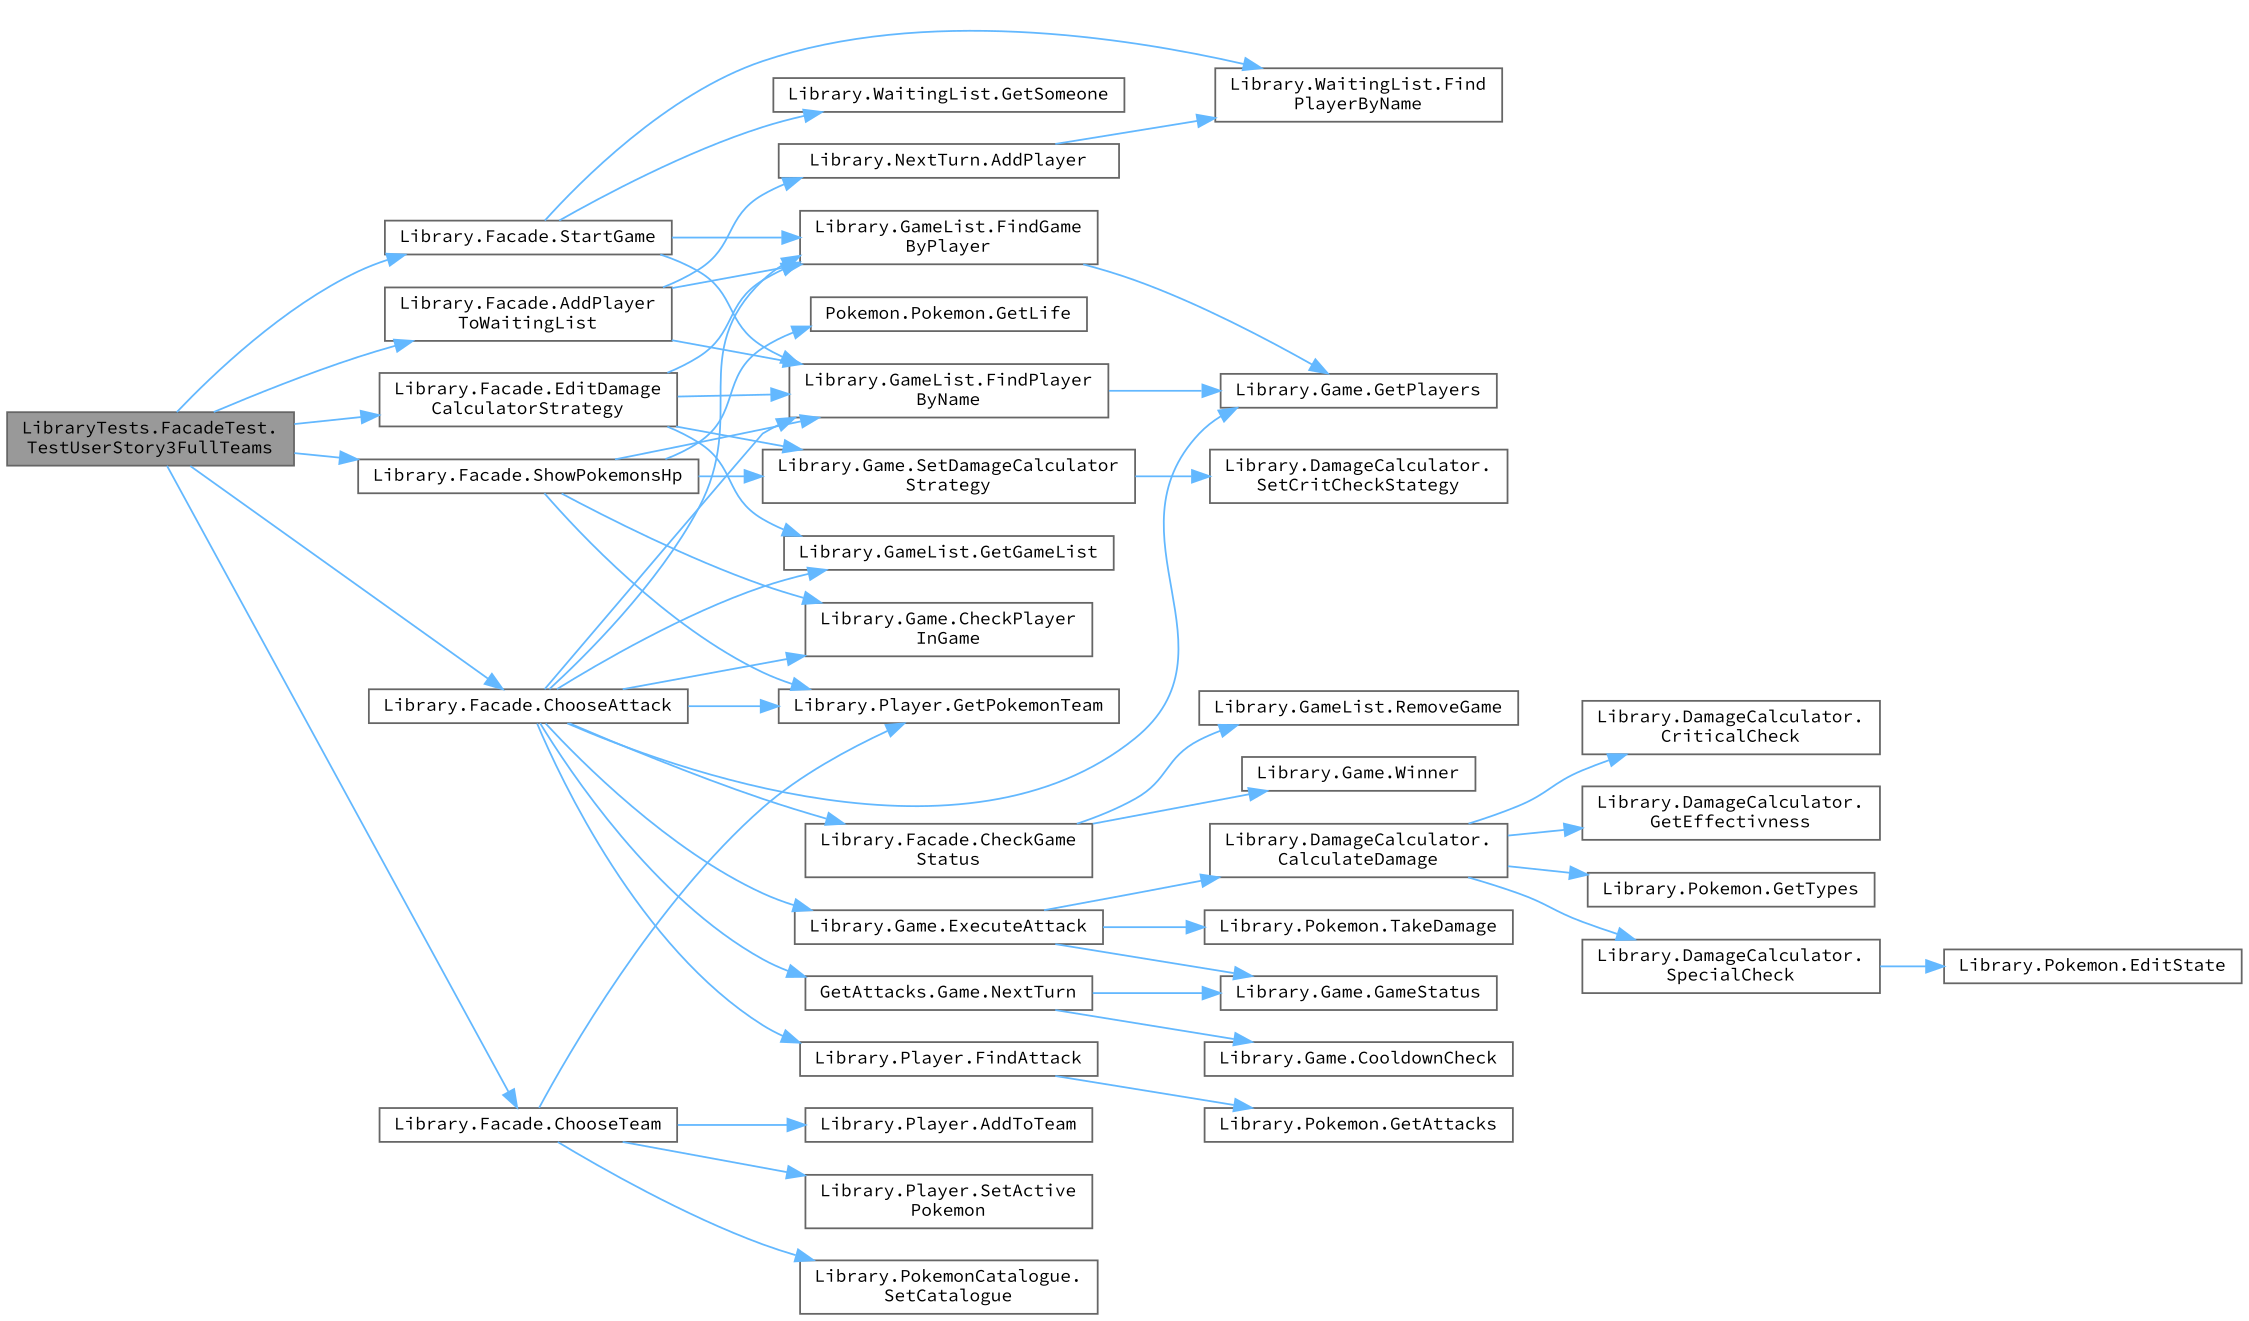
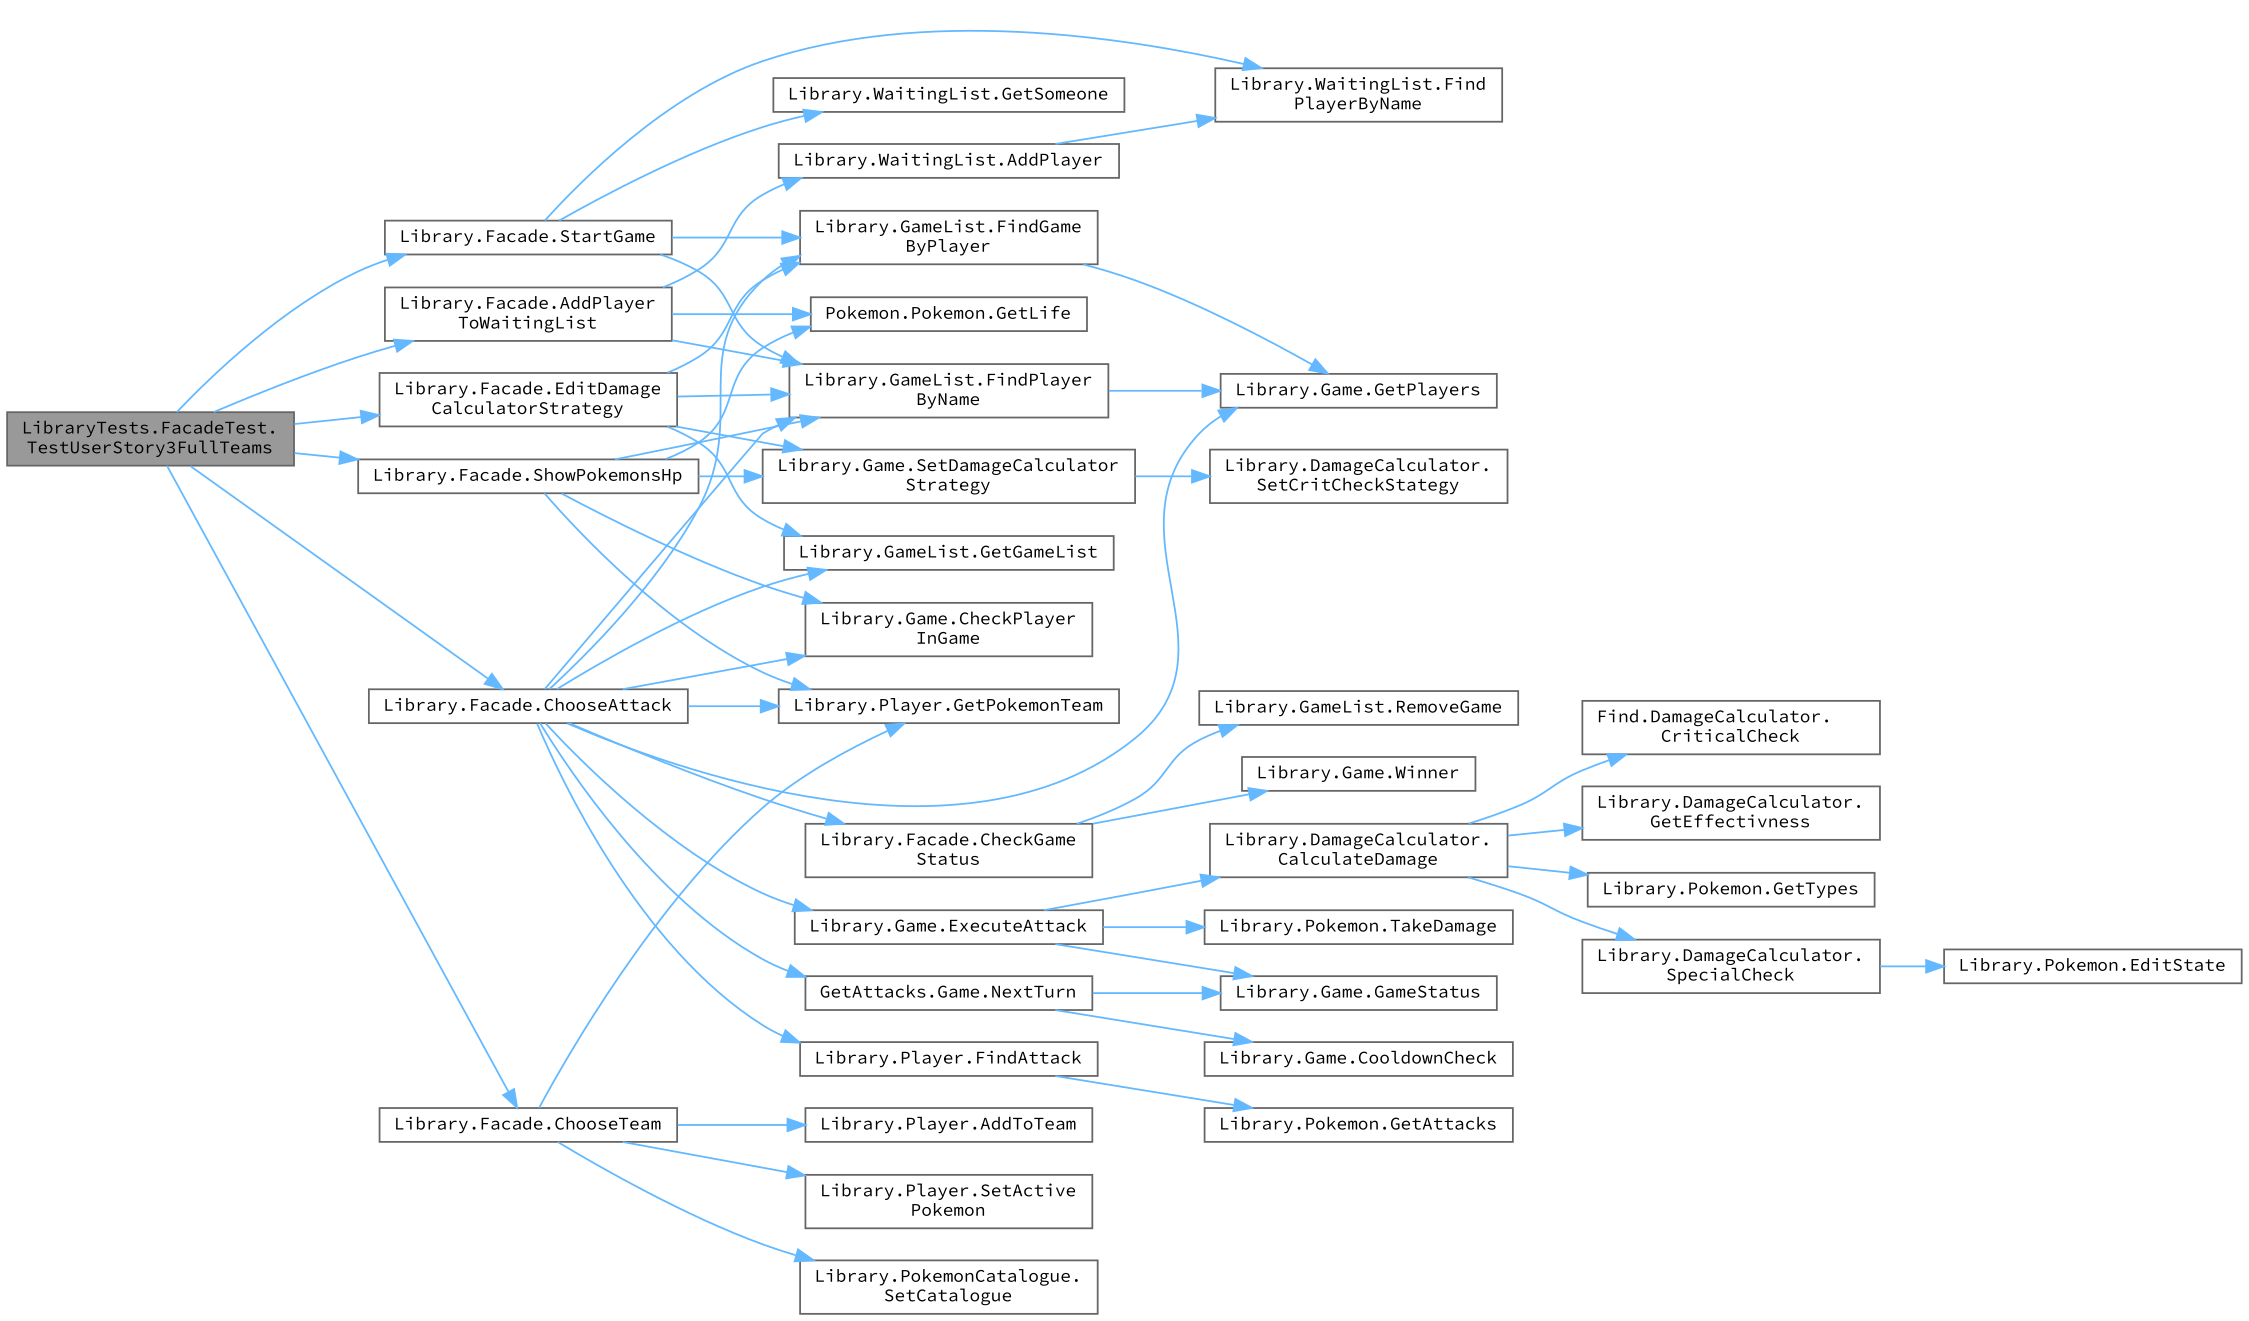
(949, 161) -> (949, 161)
(728, 278) -> (720, 314)
(1731, 728) -> (1731, 728)
